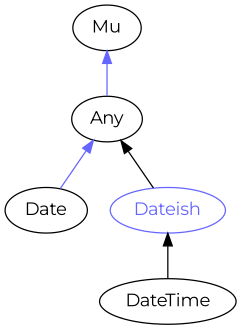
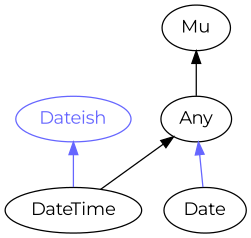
(107, 80) -> (196, 80)
(141, 170) -> (132, 167)
(168, 262) -> (73, 171)
